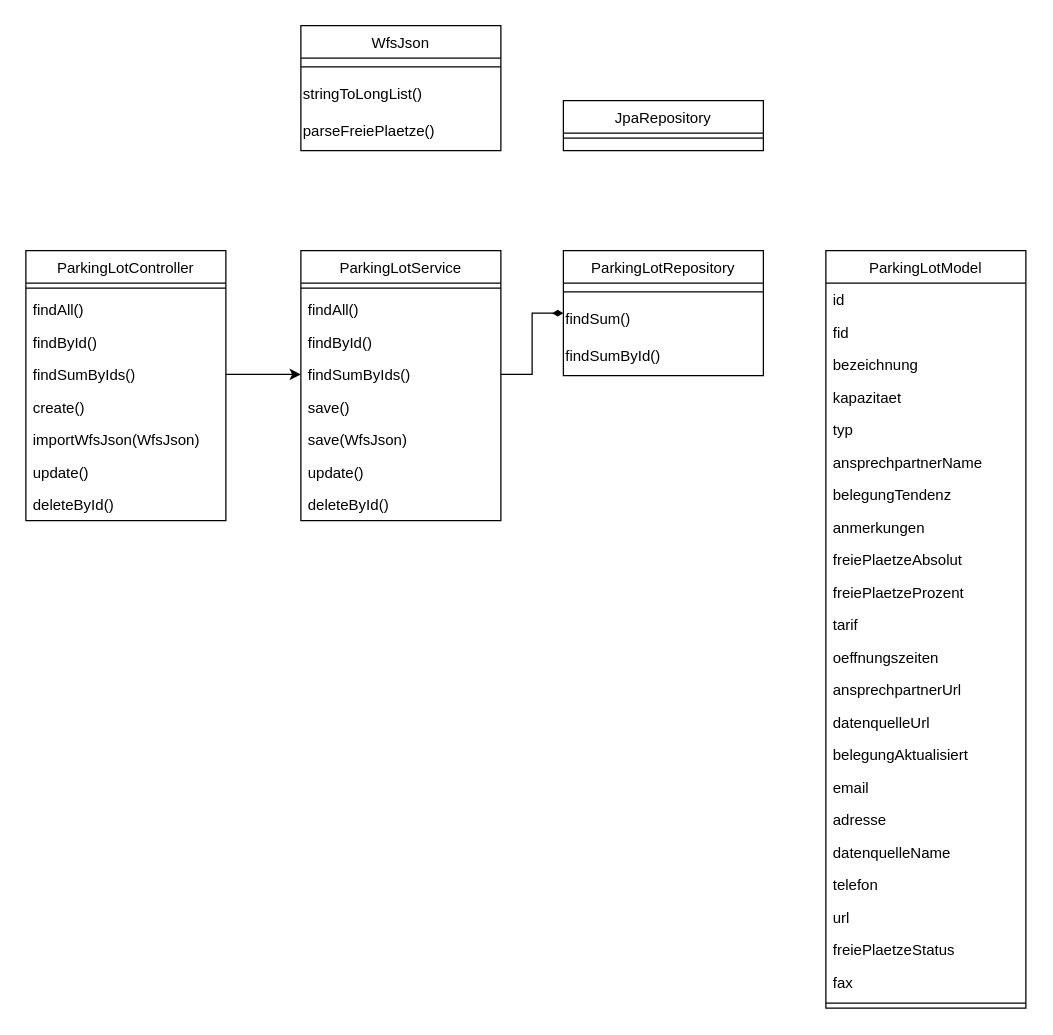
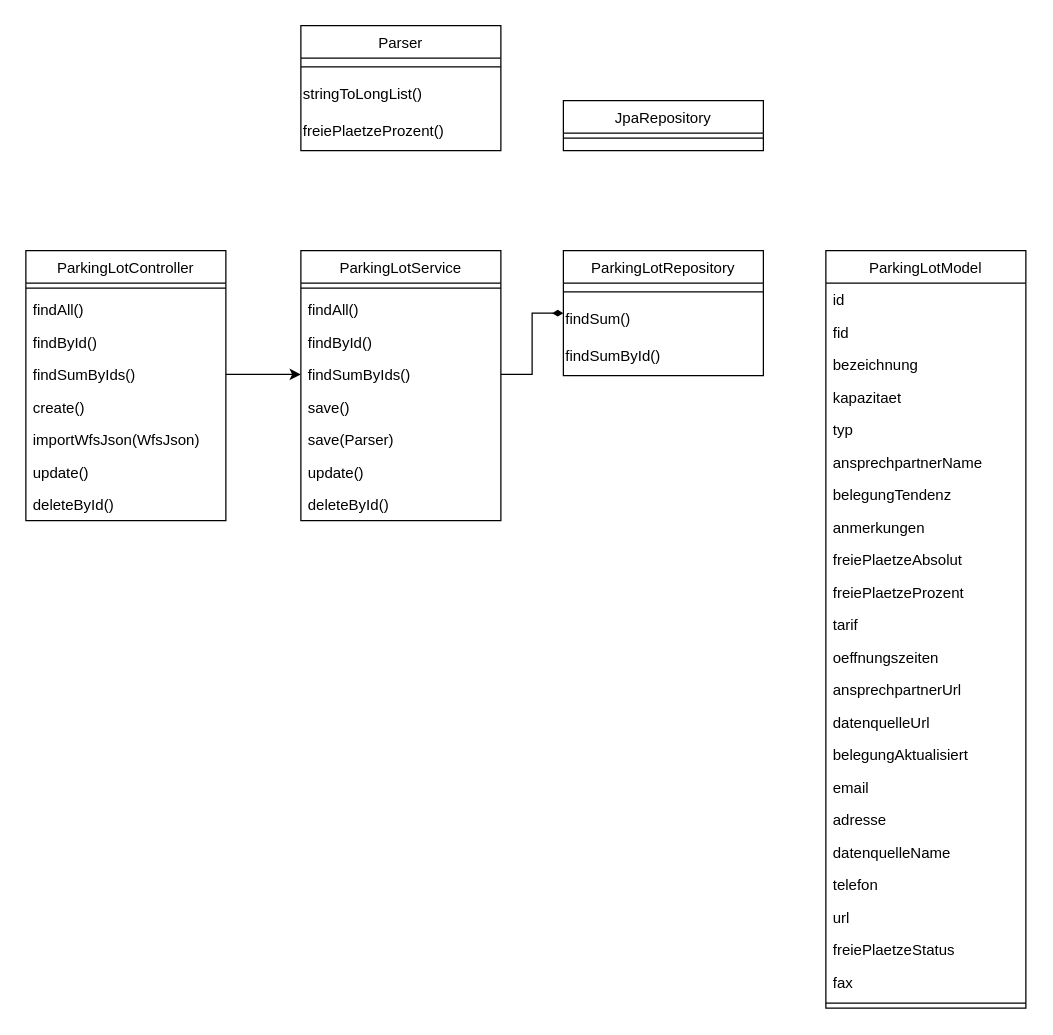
(400, 43) -> (400, 43)
(379, 132) -> (387, 132)
(362, 440) -> (358, 440)
